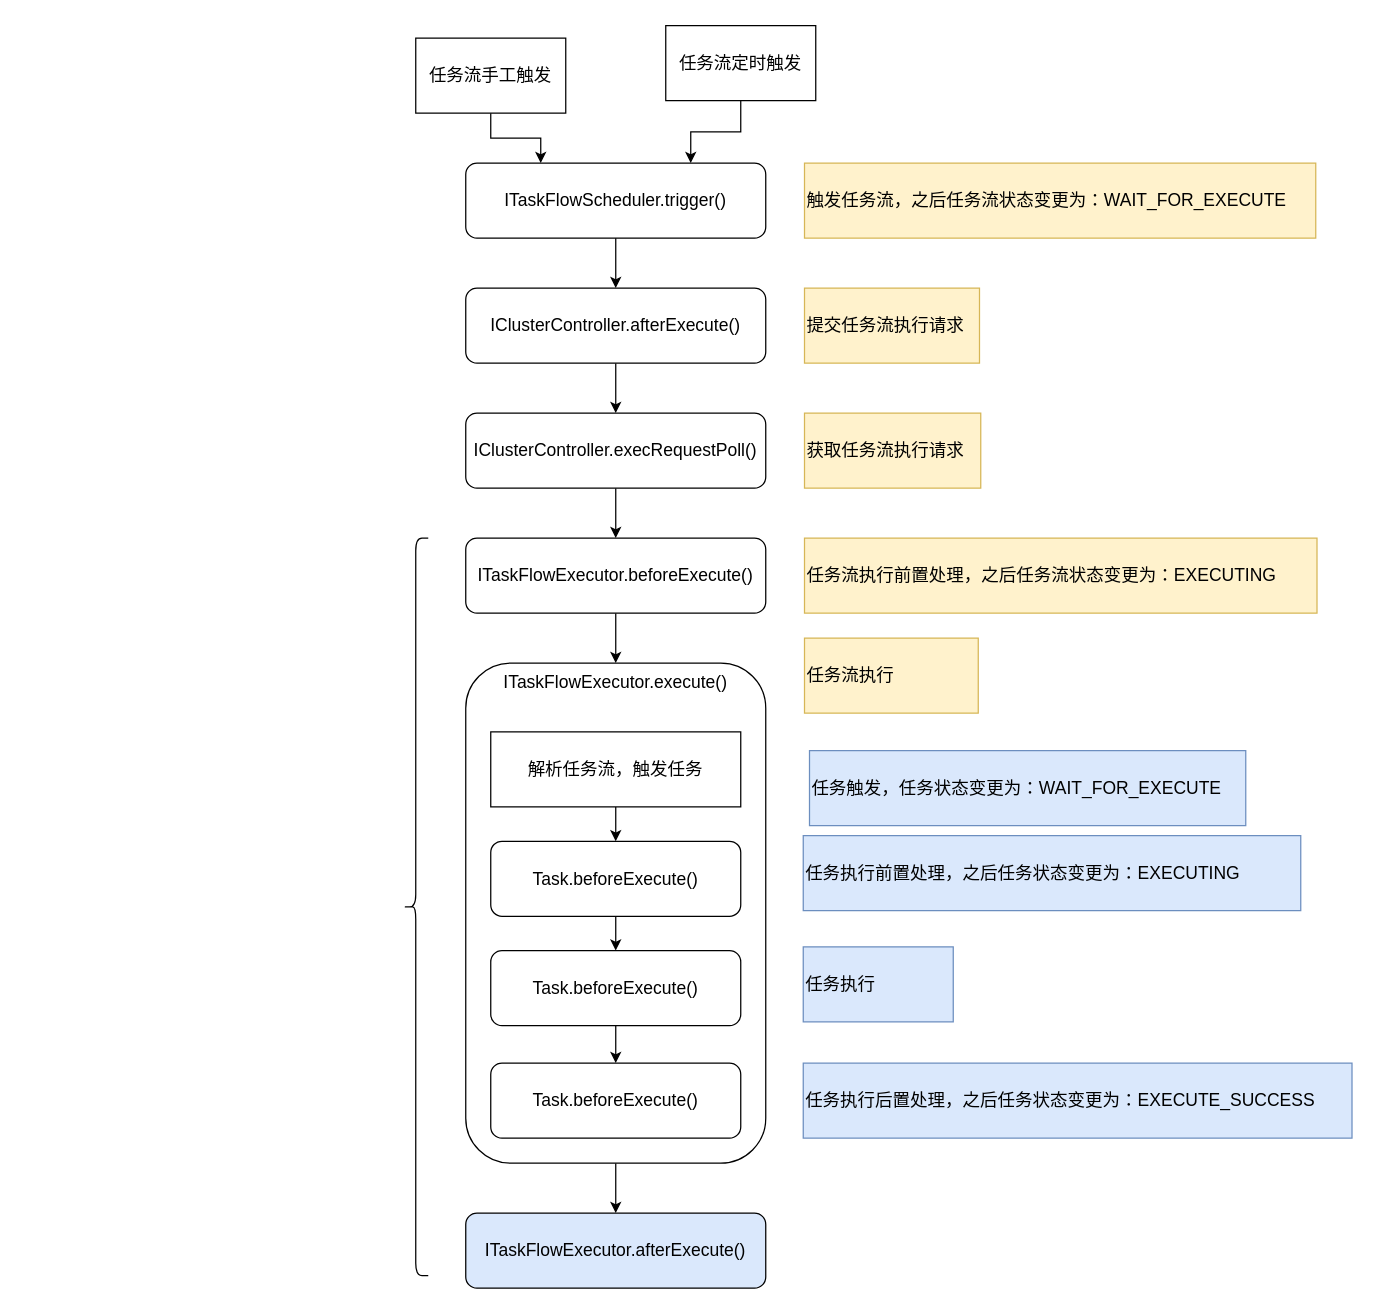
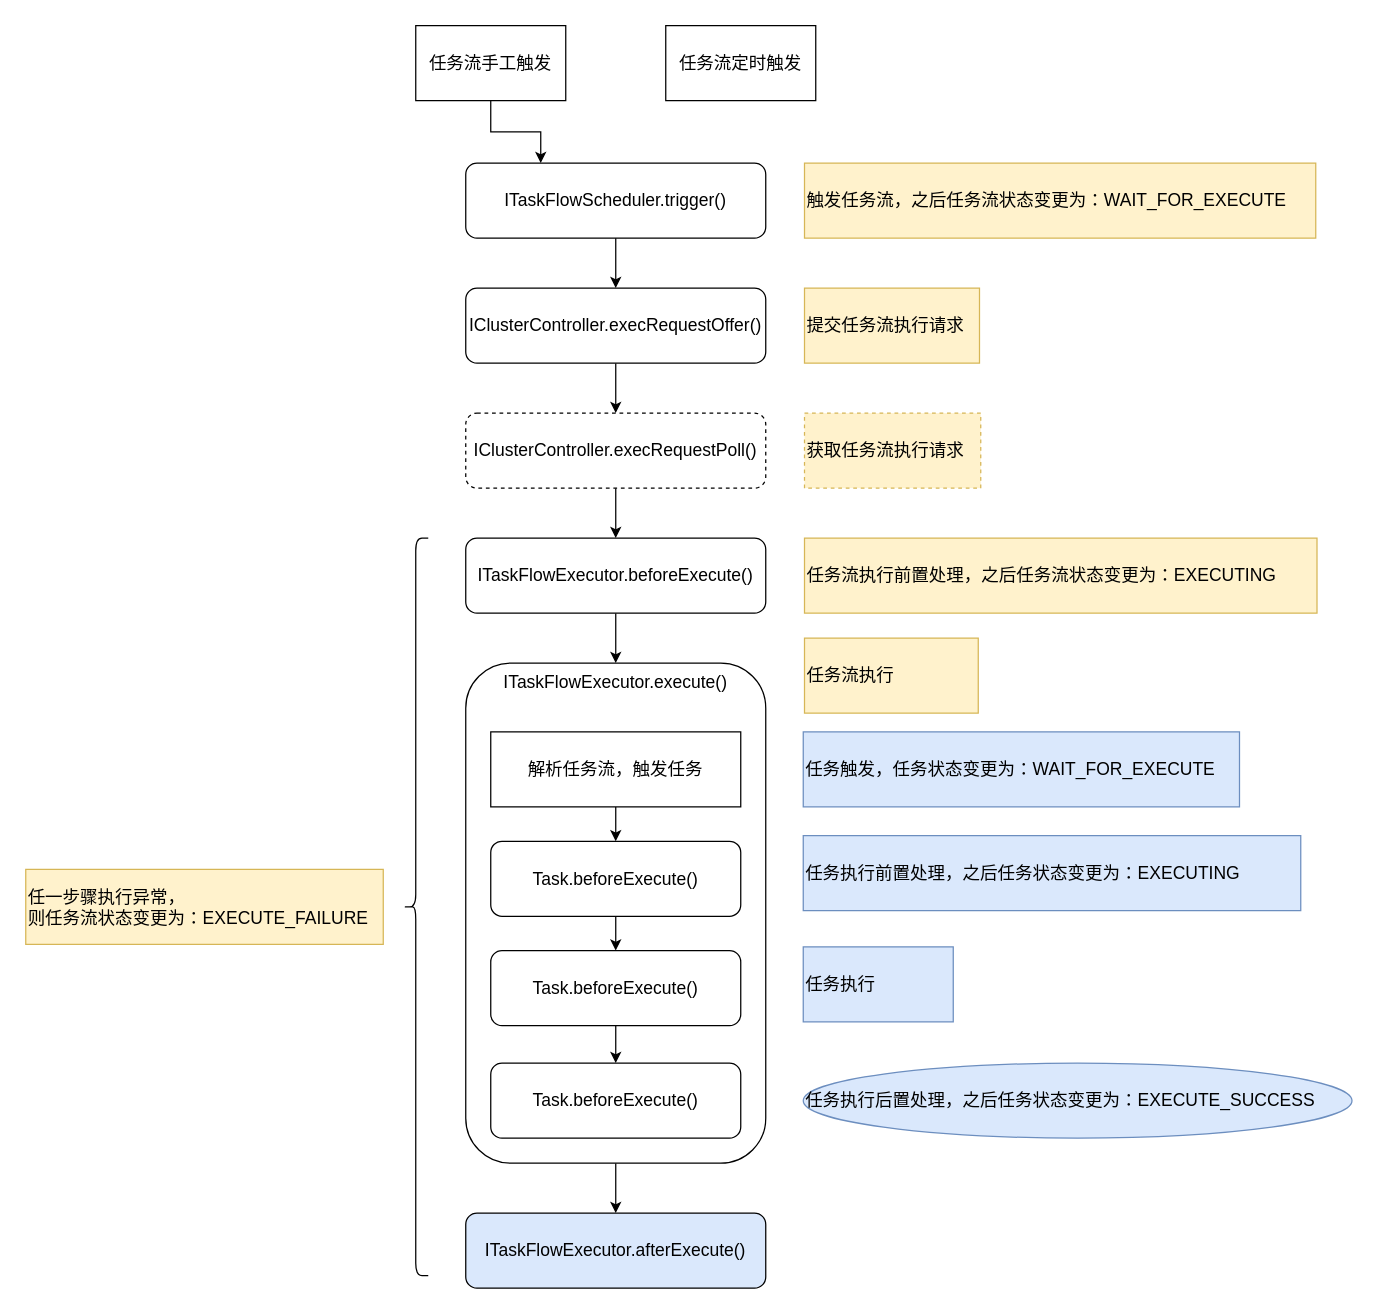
(491, 76) -> (491, 63)
(720, 132) -> none
(616, 326) -> (616, 326)
(616, 451) -> (616, 451)
(893, 451) -> (893, 451)
(1028, 788) -> (1021, 769)
none -> (204, 907)
(1078, 1101) -> (1078, 1101)
